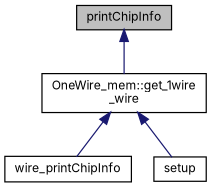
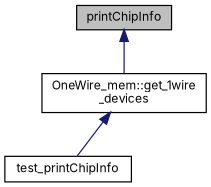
(124, 93) -> (124, 93)
(68, 169) -> (68, 169)
(180, 169) -> none
